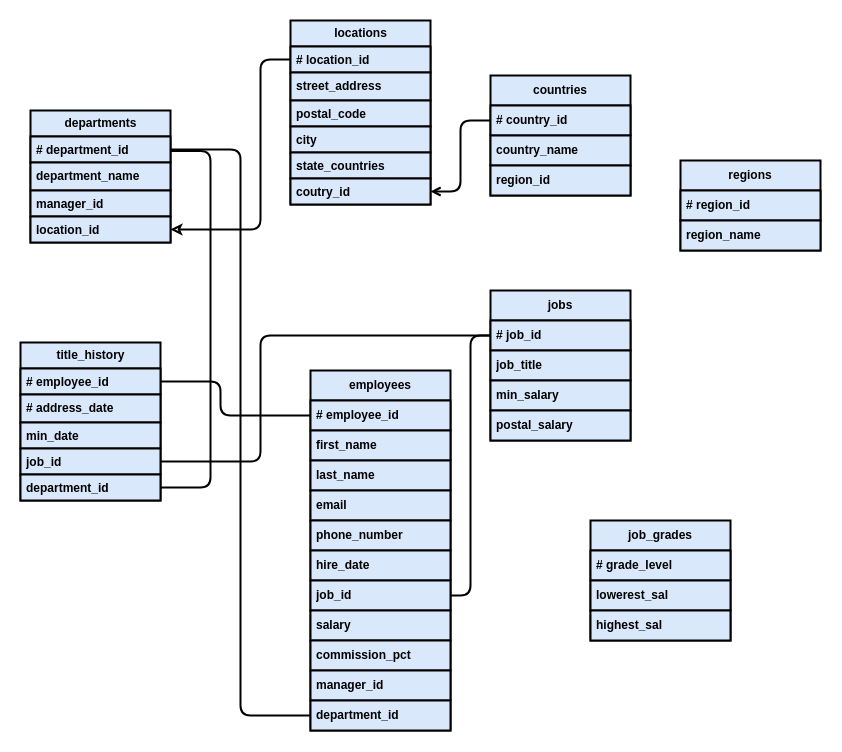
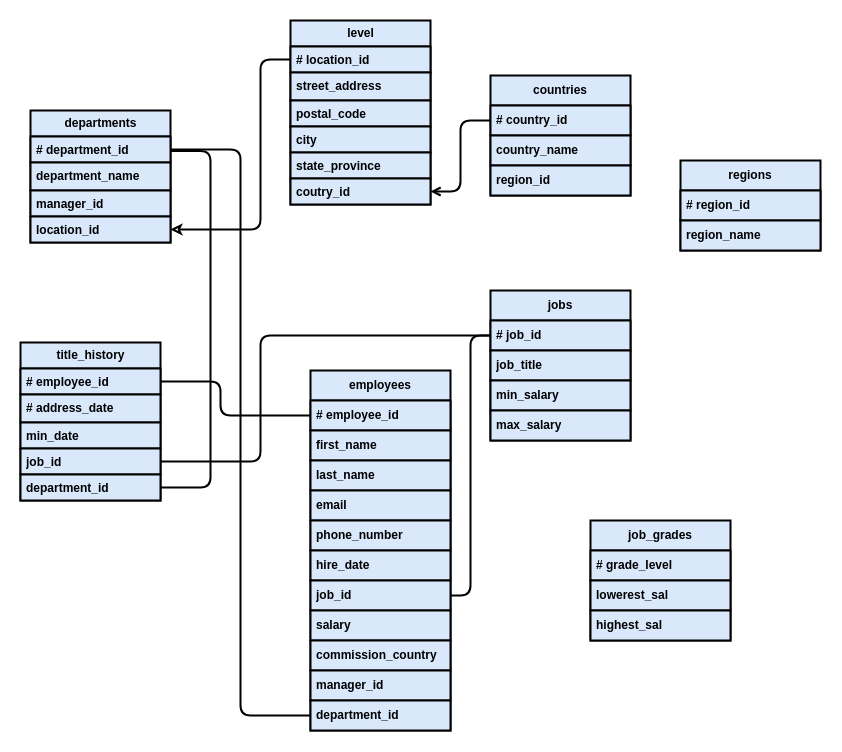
(361, 34) -> (361, 34)
(345, 167) -> (342, 167)
(537, 426) -> (529, 426)
(360, 656) -> (374, 656)
